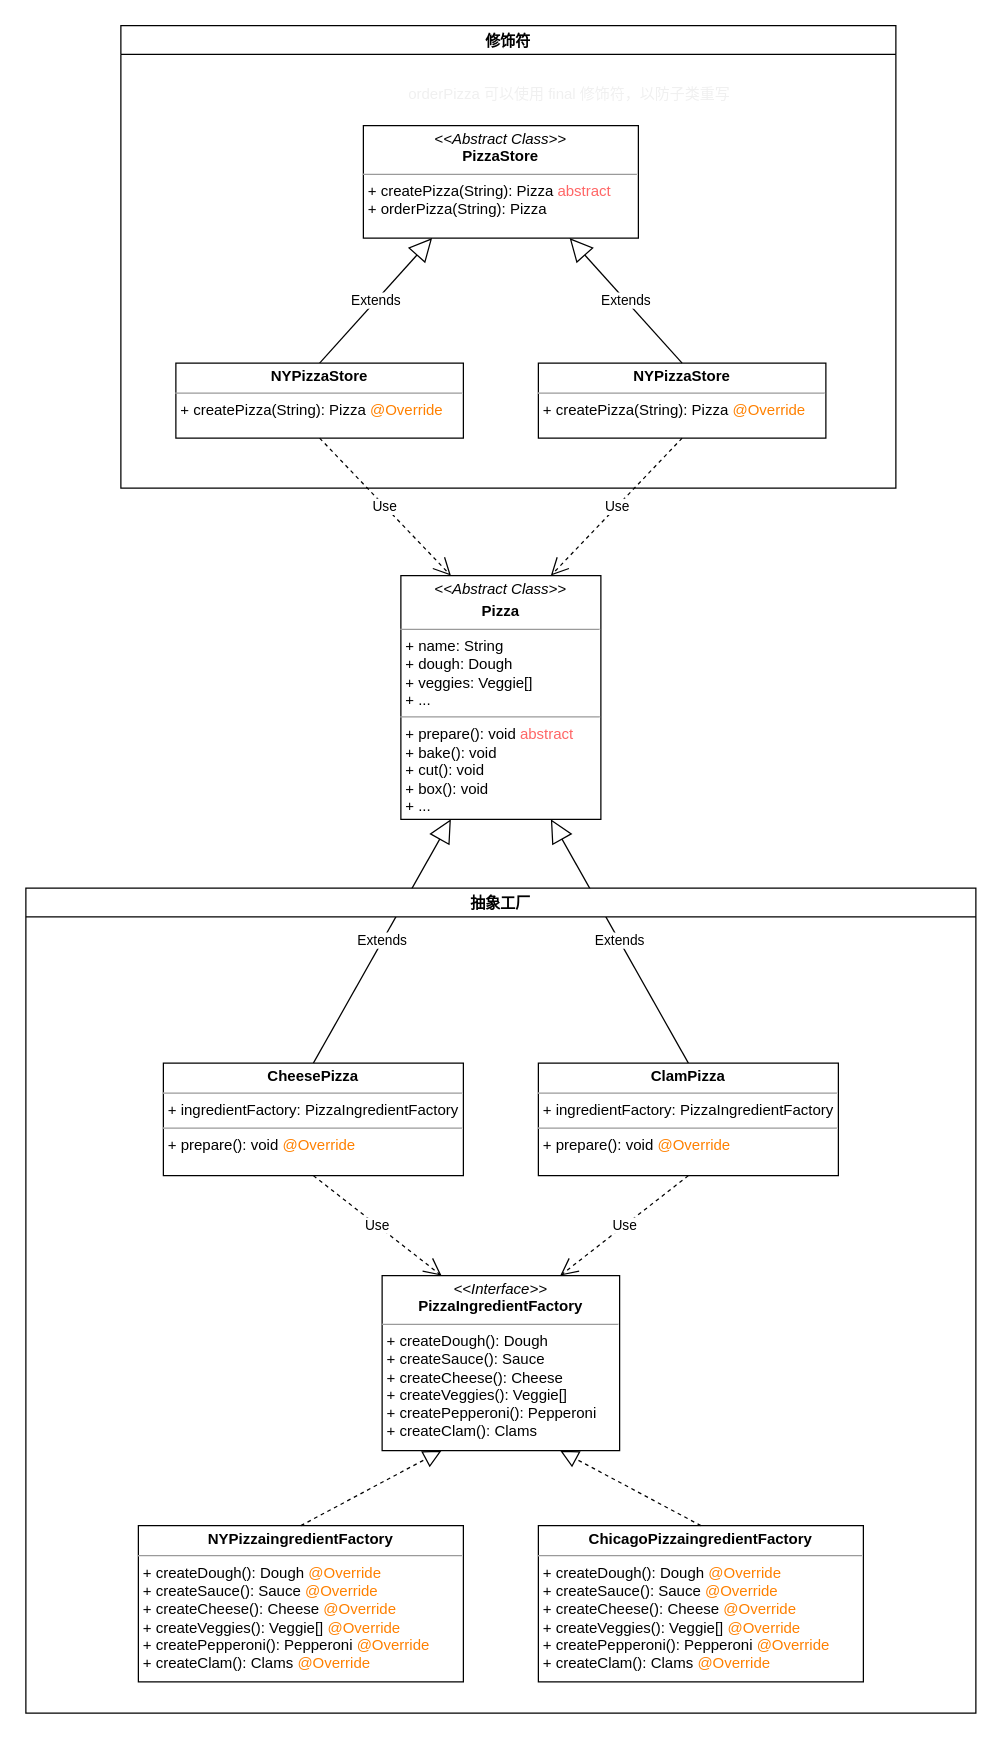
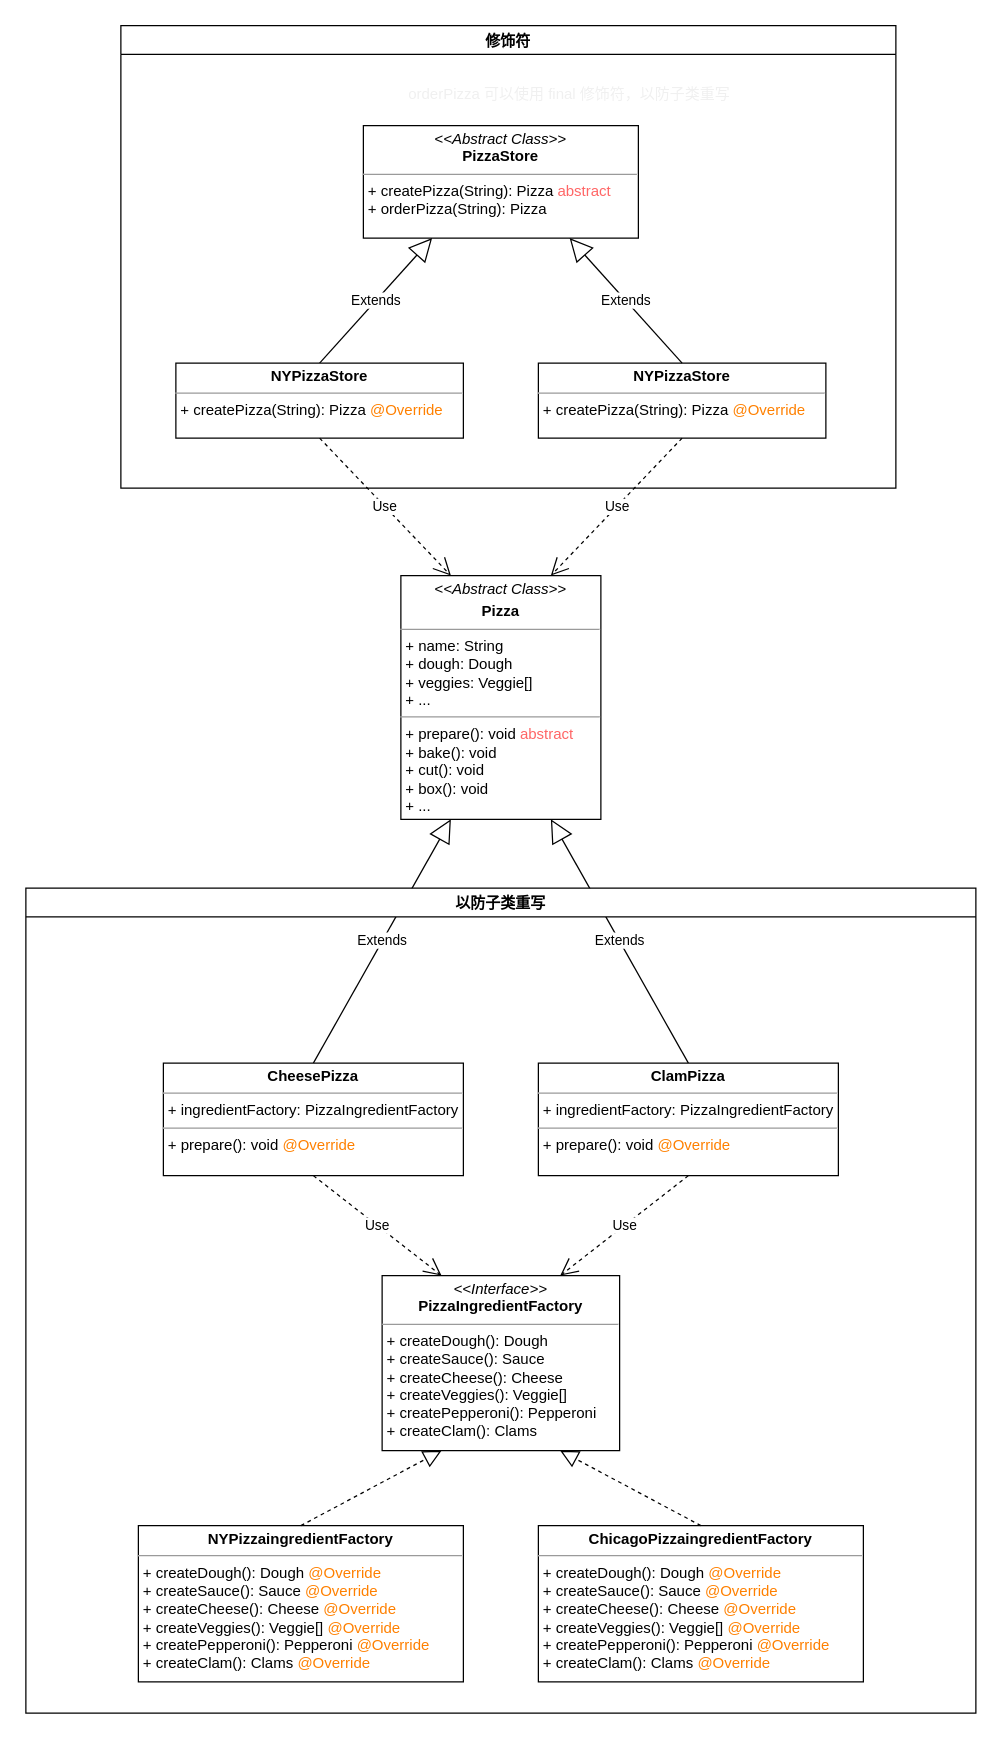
(500, 903) -> (500, 903)
